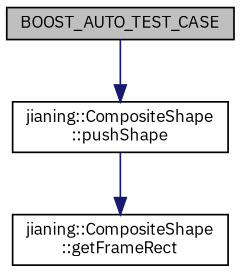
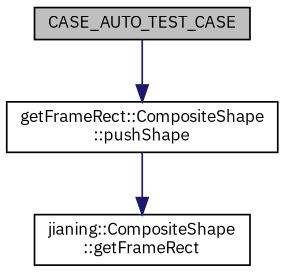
(120, 24) -> (142, 24)
(120, 127) -> (142, 127)
